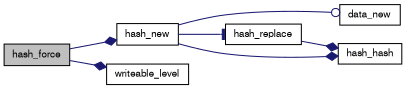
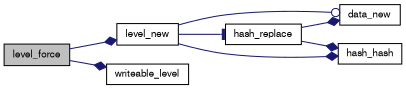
none -> (315, 25)
(148, 34) -> (148, 34)
(37, 55) -> (37, 55)
